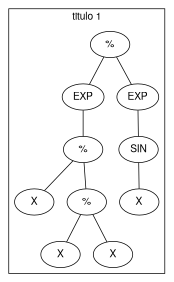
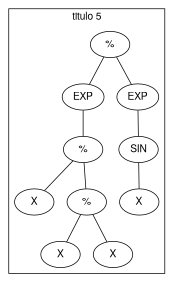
(87, 17) -> (87, 17)
